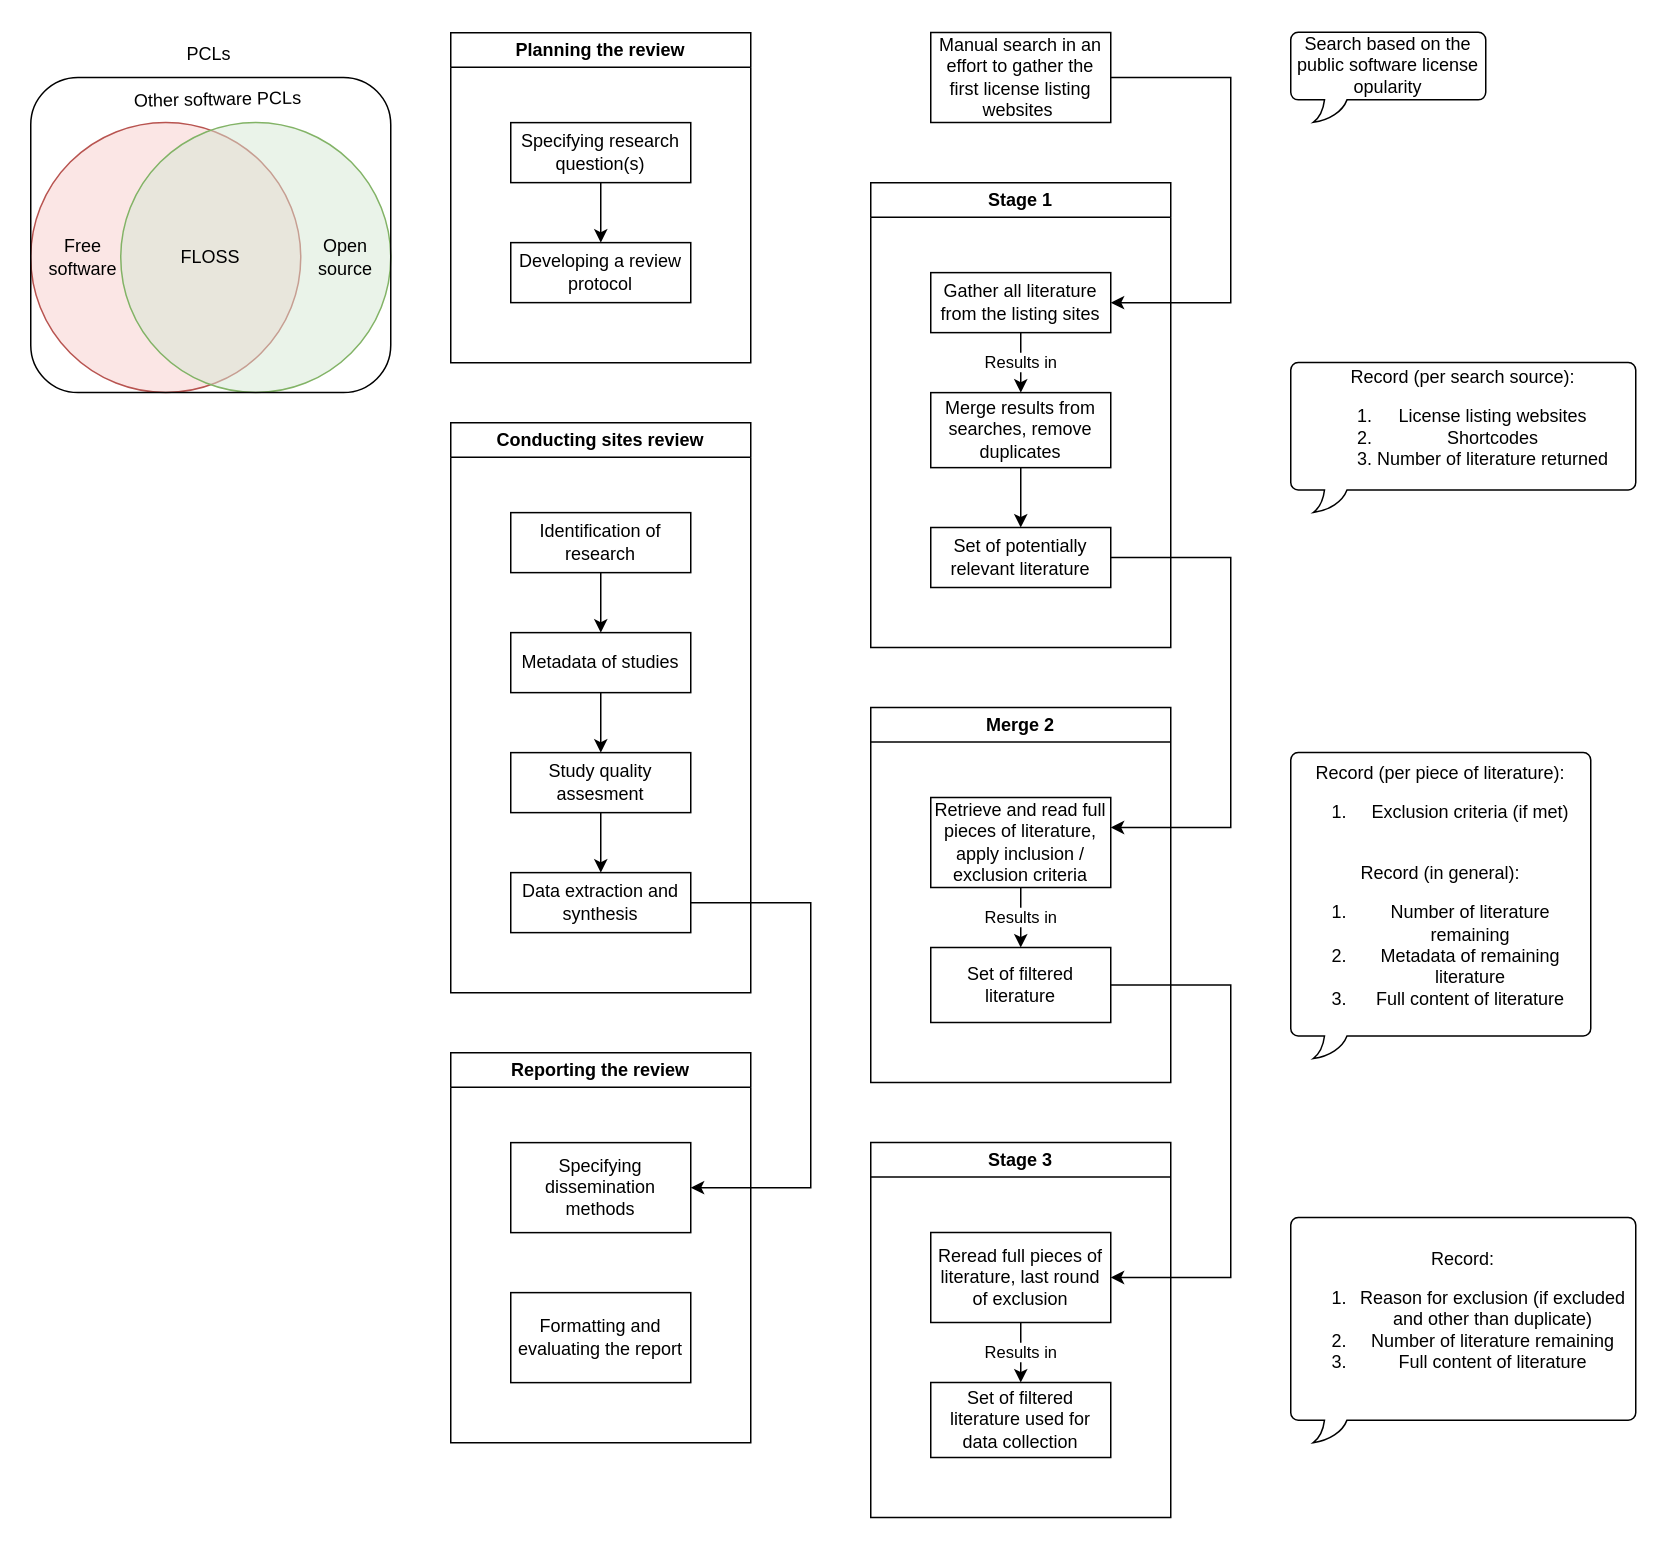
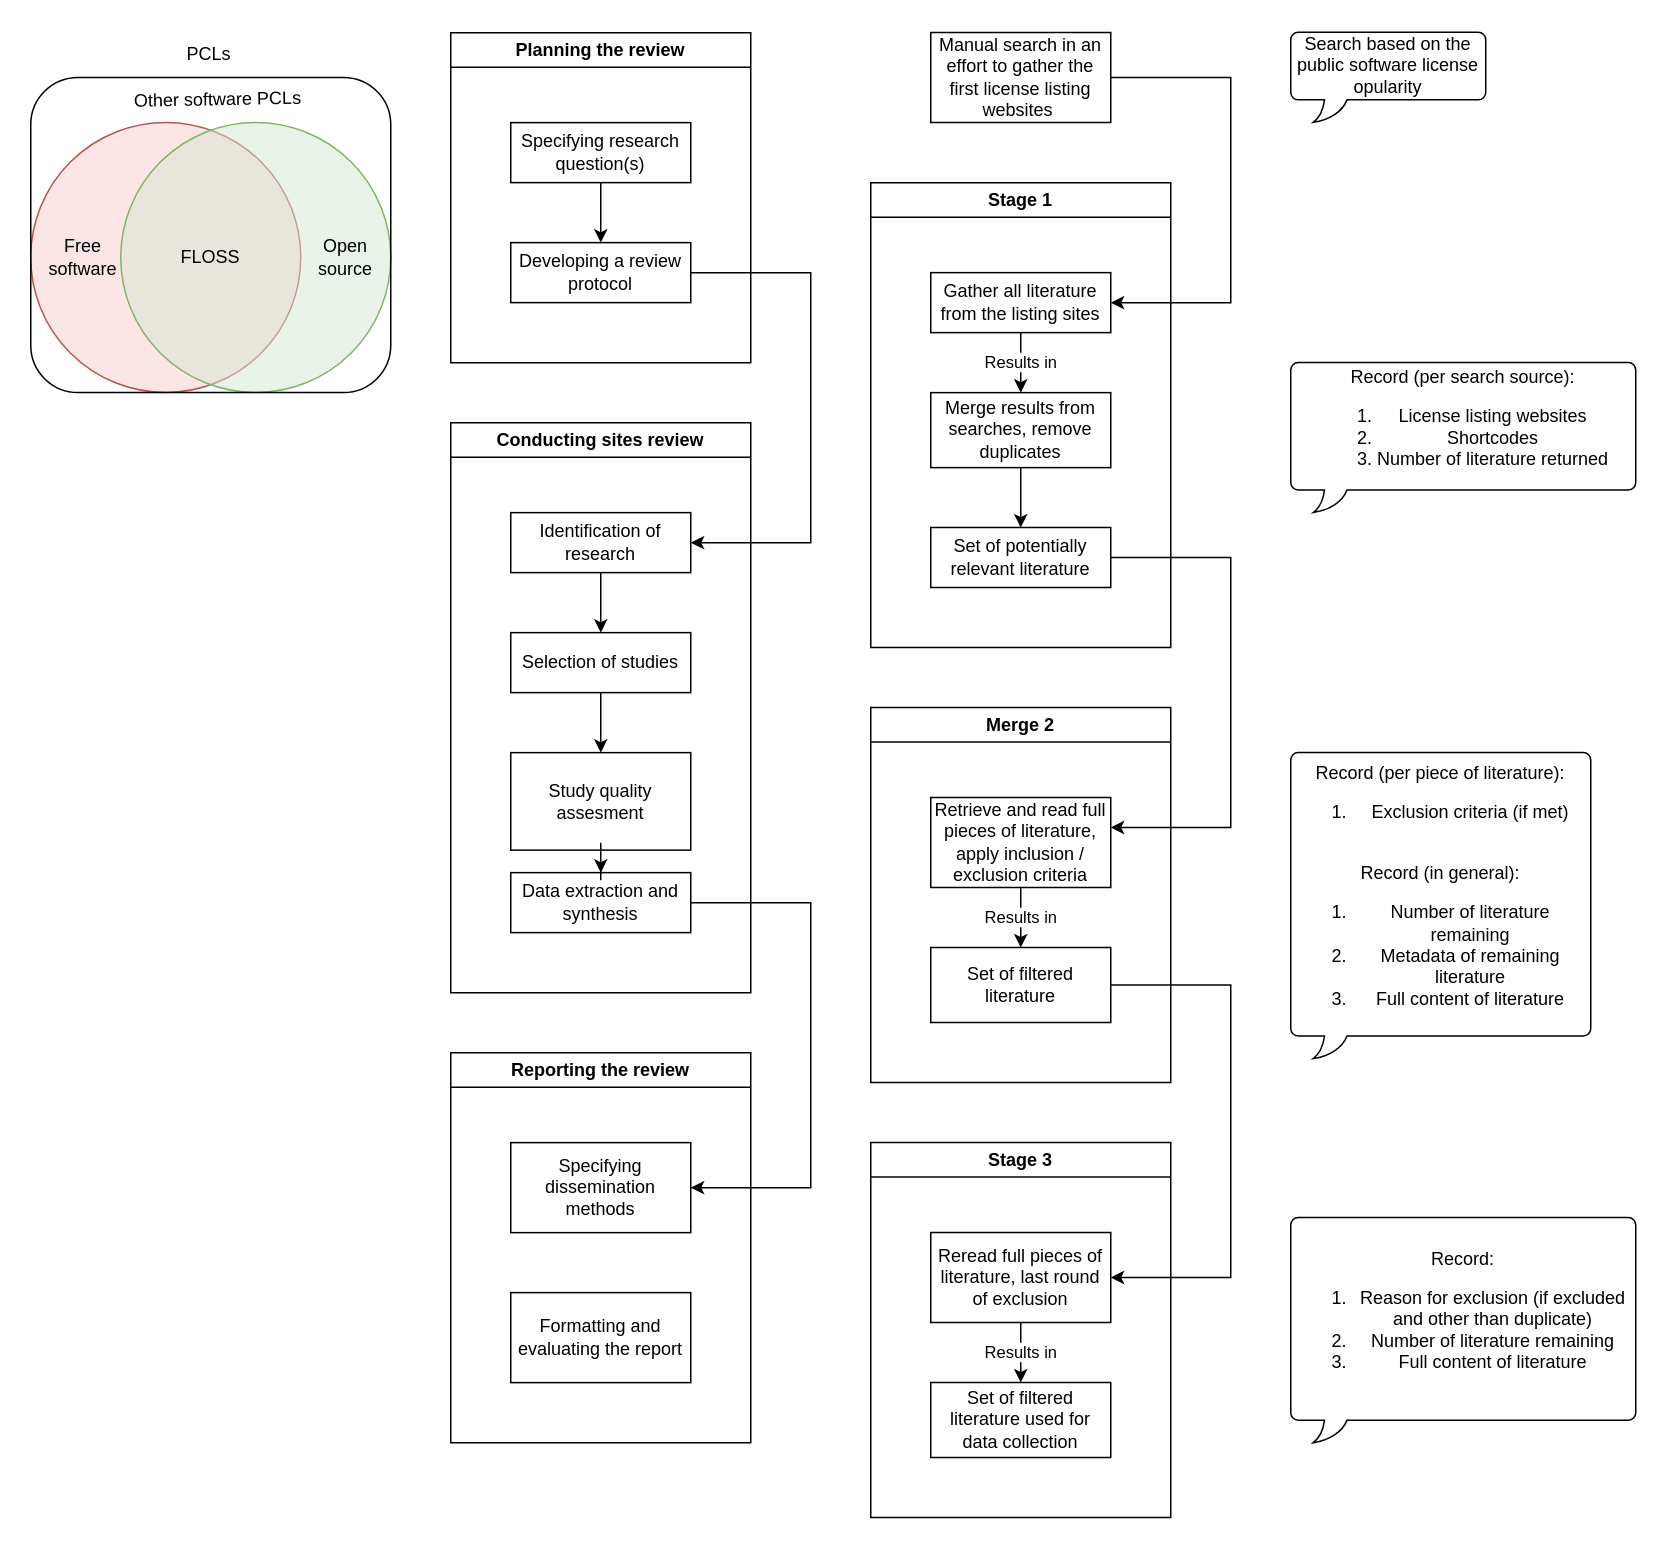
none -> (811, 402)
(601, 662) -> (601, 662)
(601, 782) -> (601, 801)
